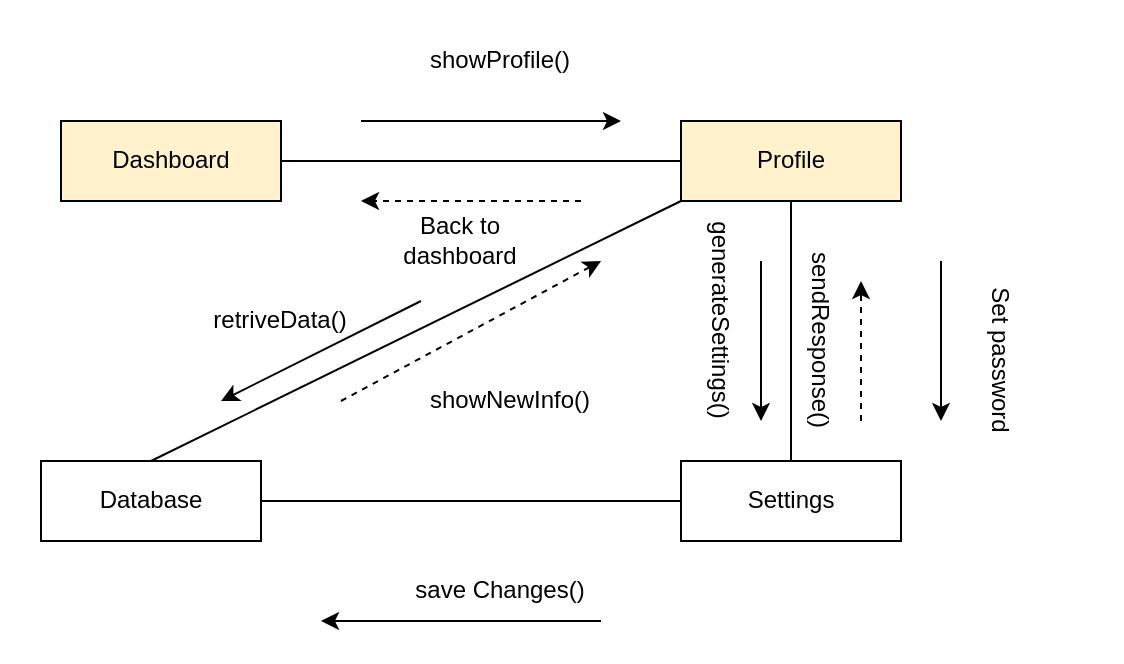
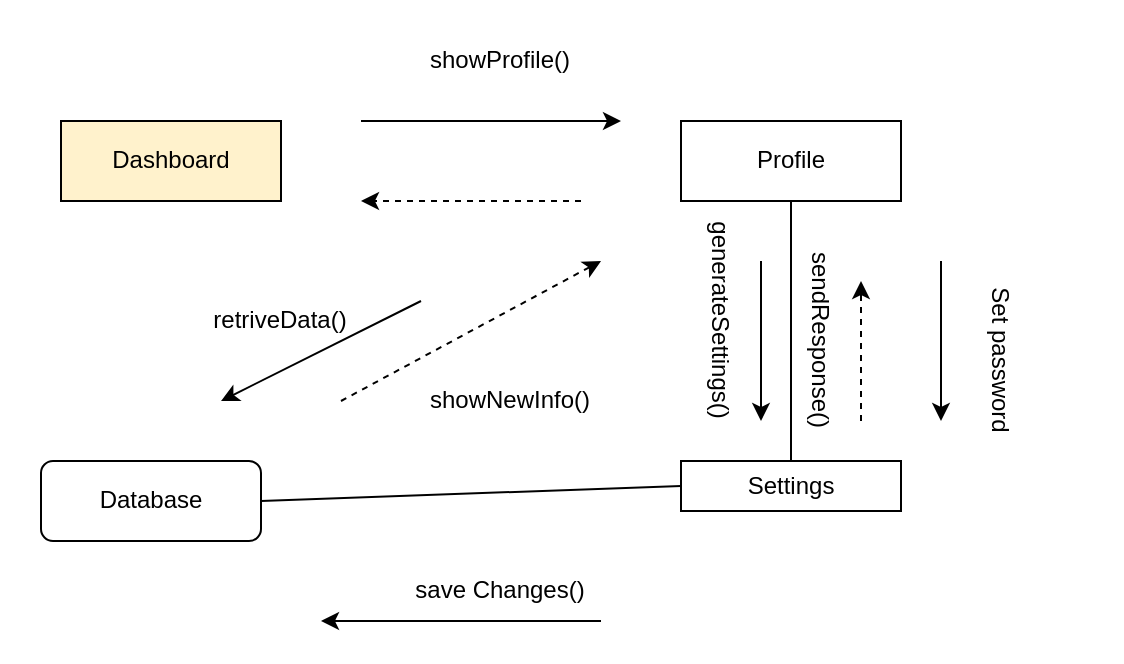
(481, 161) -> none
(791, 161) -> (791, 161)
(461, 241) -> none
(416, 331) -> none
(151, 501) -> (151, 501)
(791, 501) -> (791, 486)
